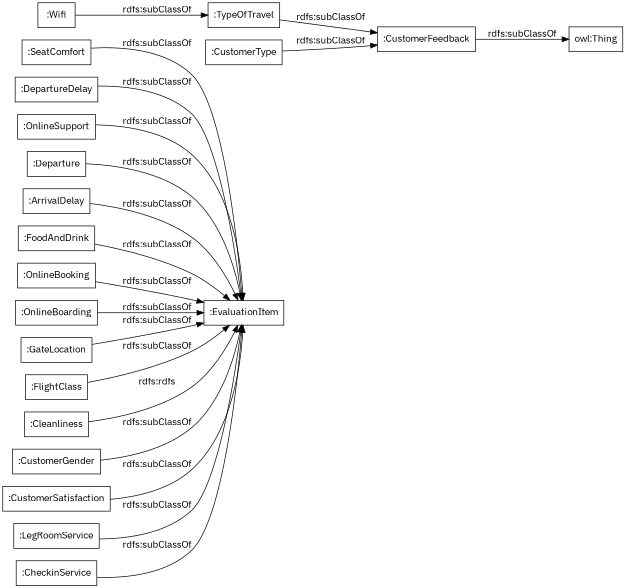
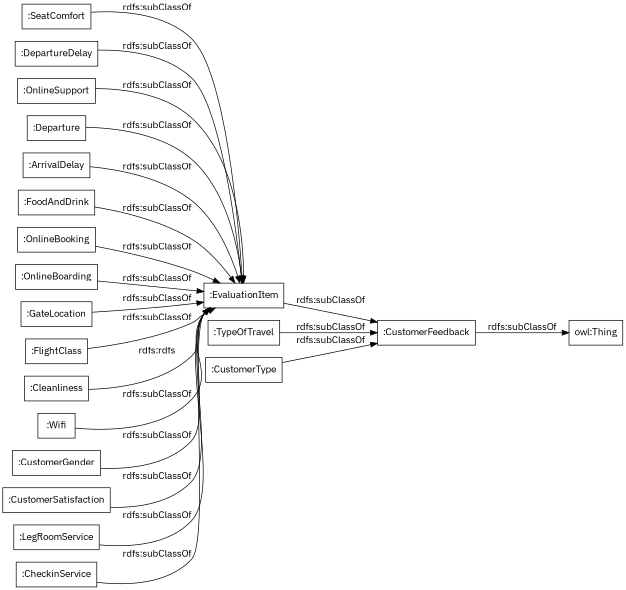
(138, 15) -> (179, 410)
none -> (327, 312)
